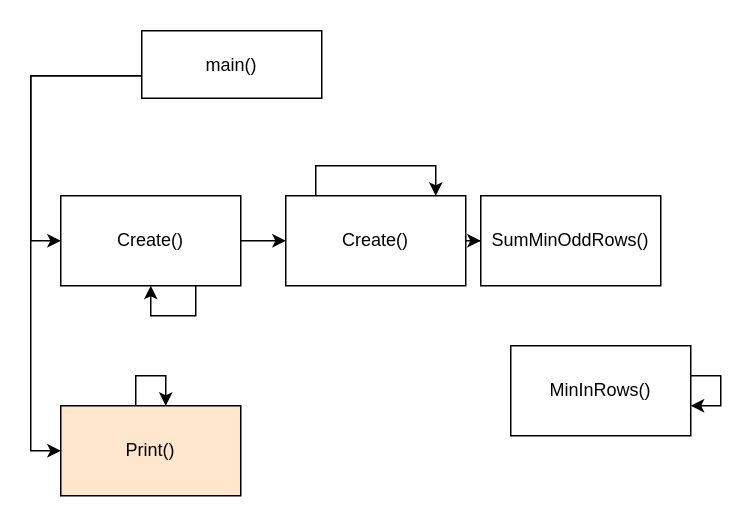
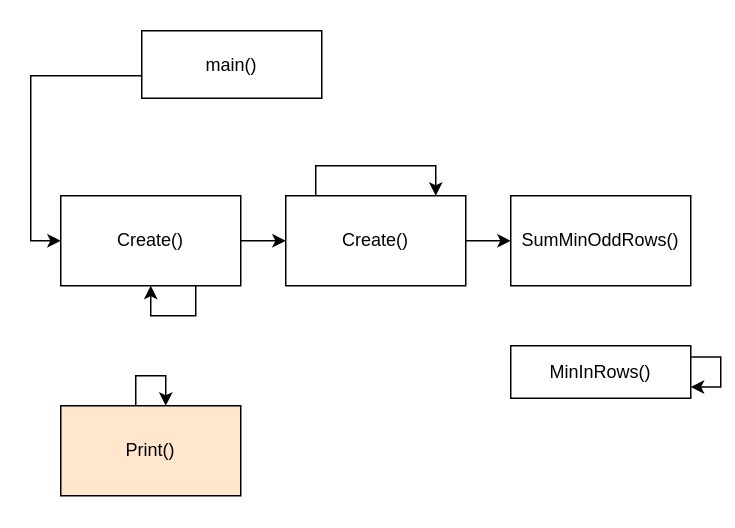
(571, 241) -> (601, 241)
(31, 357) -> none
(601, 391) -> (601, 372)
